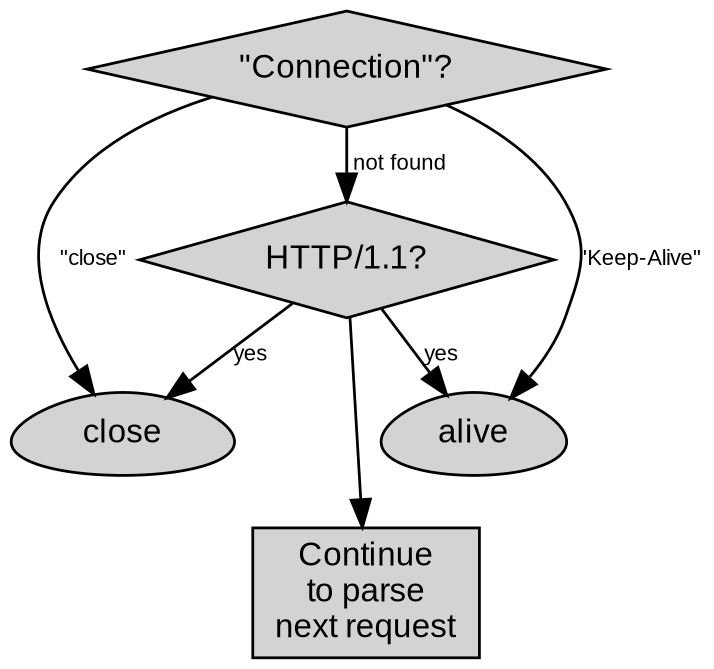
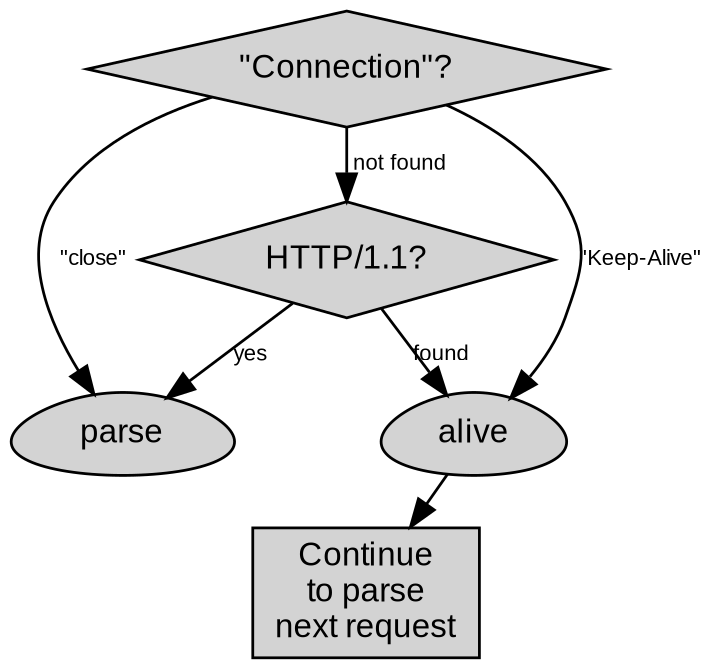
(442, 355) -> (442, 355)
(355, 408) -> (437, 489)
(123, 434) -> (123, 434)
